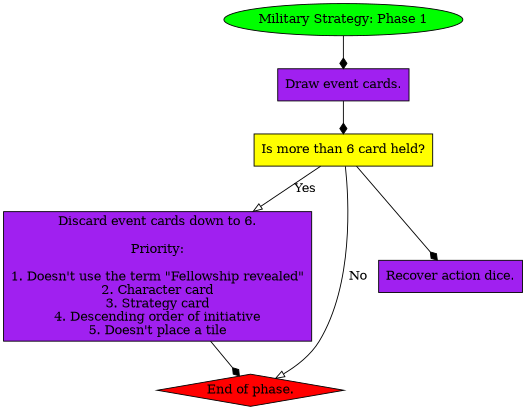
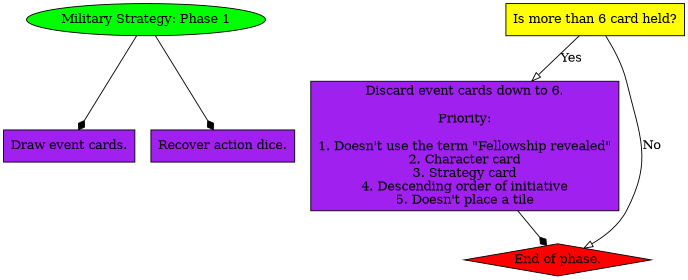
(343, 112) -> none
(393, 209) -> (182, 78)
